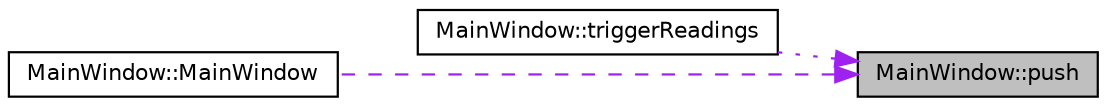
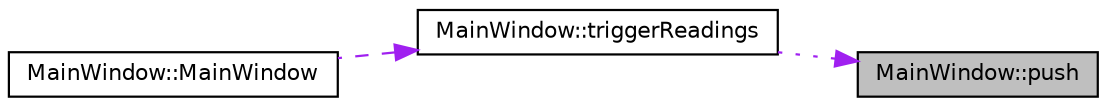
(587, 74) -> (366, 55)
